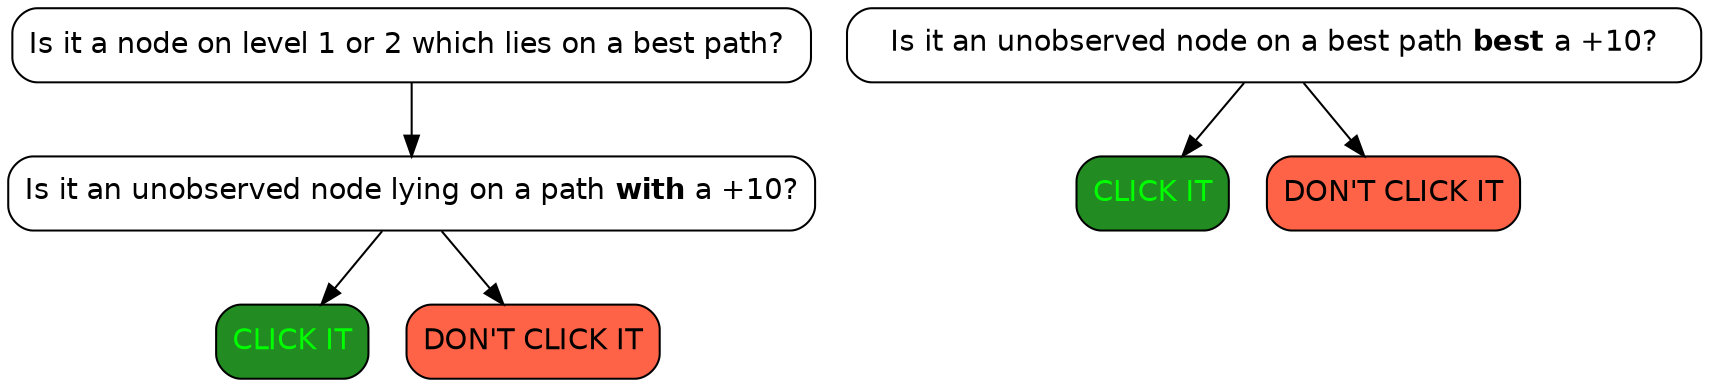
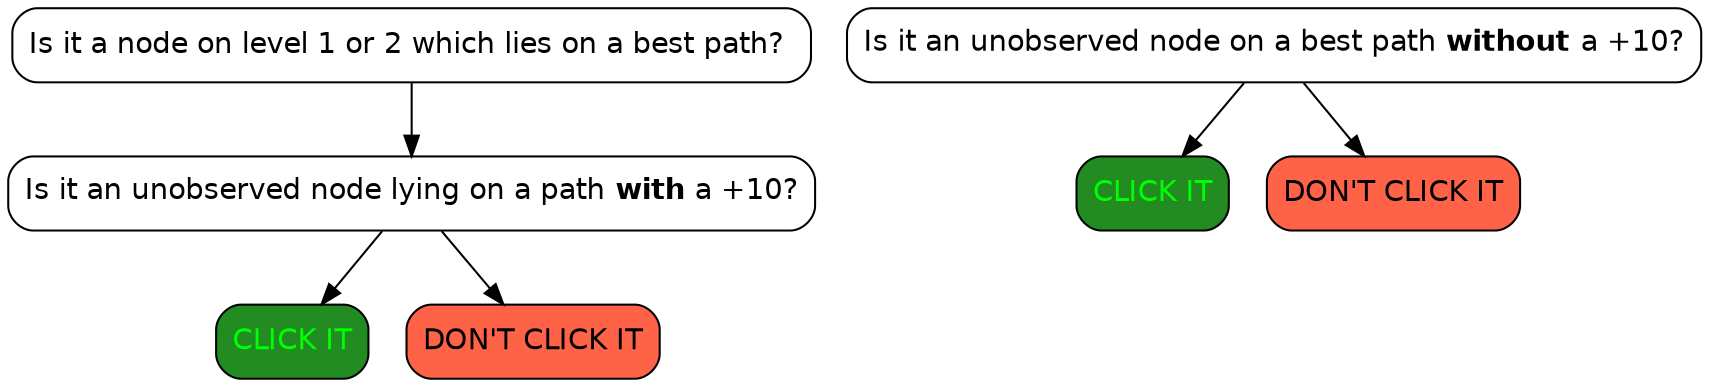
(1509, 42) -> (1509, 42)
